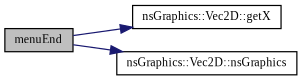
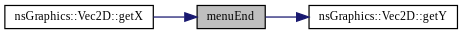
(97, 32) -> (169, 17)
(207, 63) -> (383, 17)
